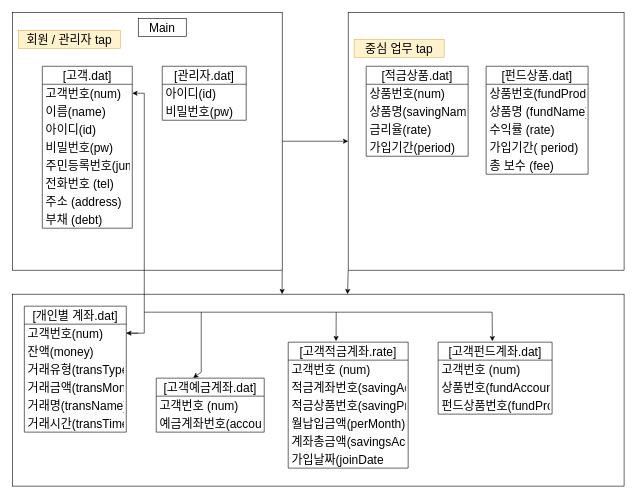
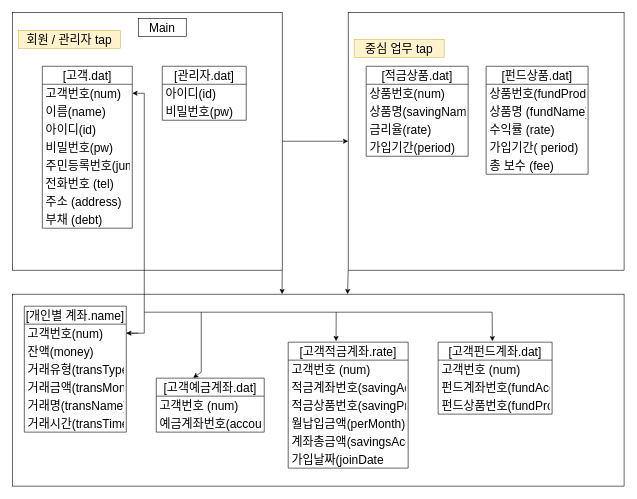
(75, 316) -> (75, 316)
(509, 388) -> (521, 388)
